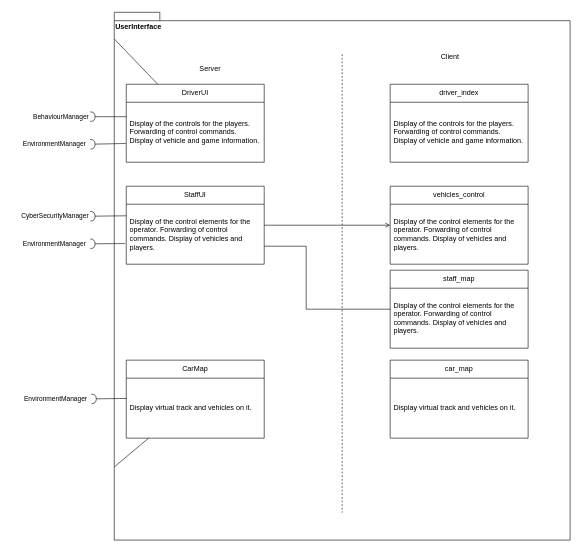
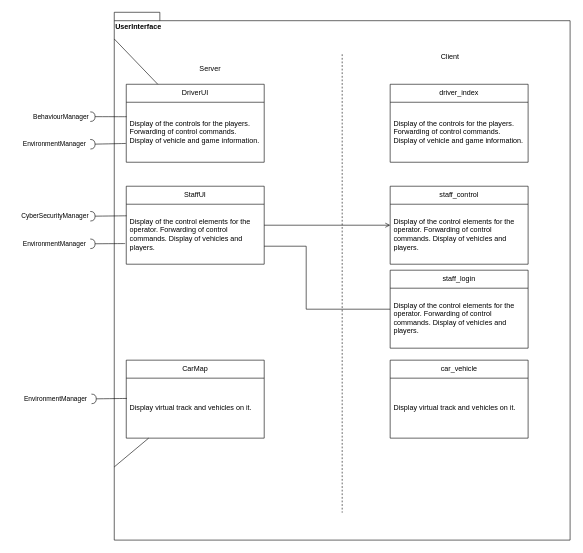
(459, 195) -> (459, 195)
(459, 279) -> (459, 279)
(459, 369) -> (459, 369)
